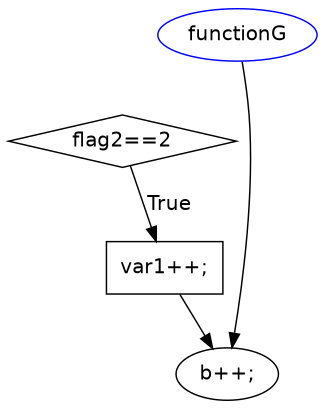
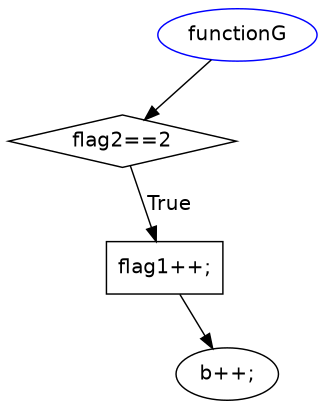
(249, 197) -> (183, 85)
(165, 268) -> (165, 268)
